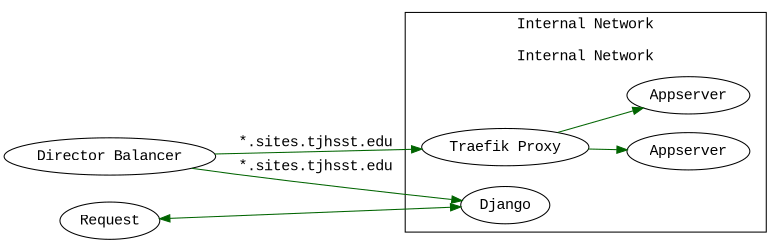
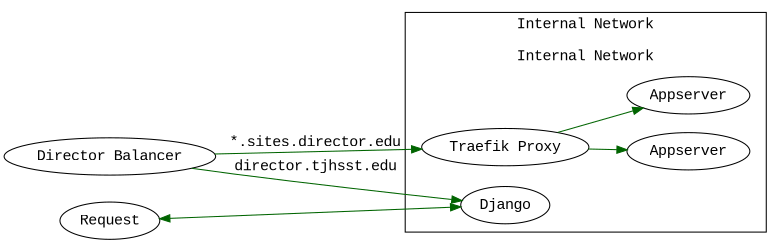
(316, 142) -> (316, 142)
(316, 166) -> (316, 166)
